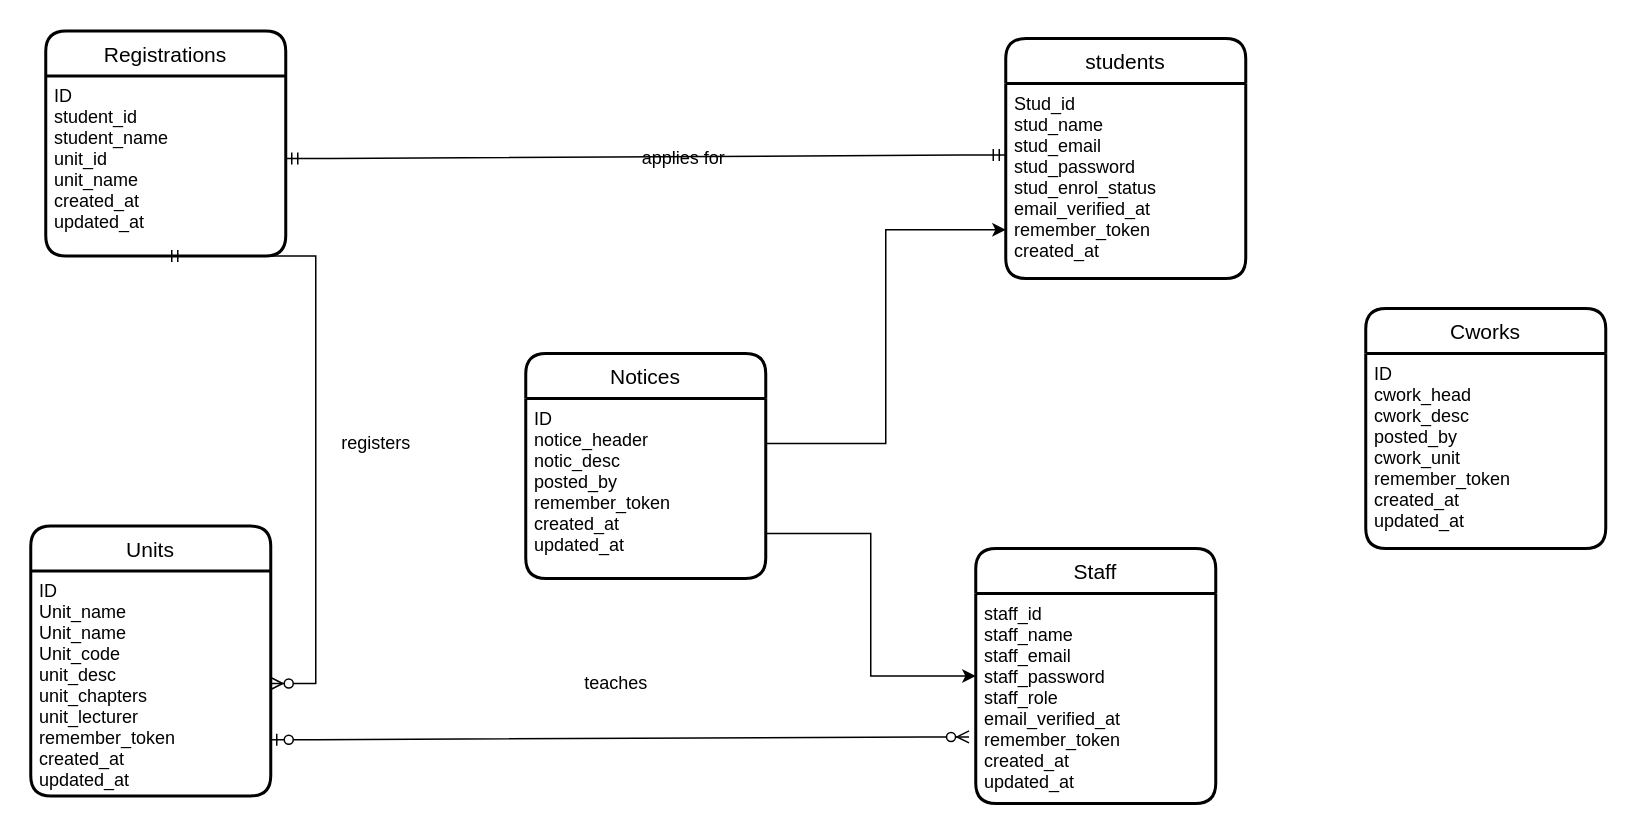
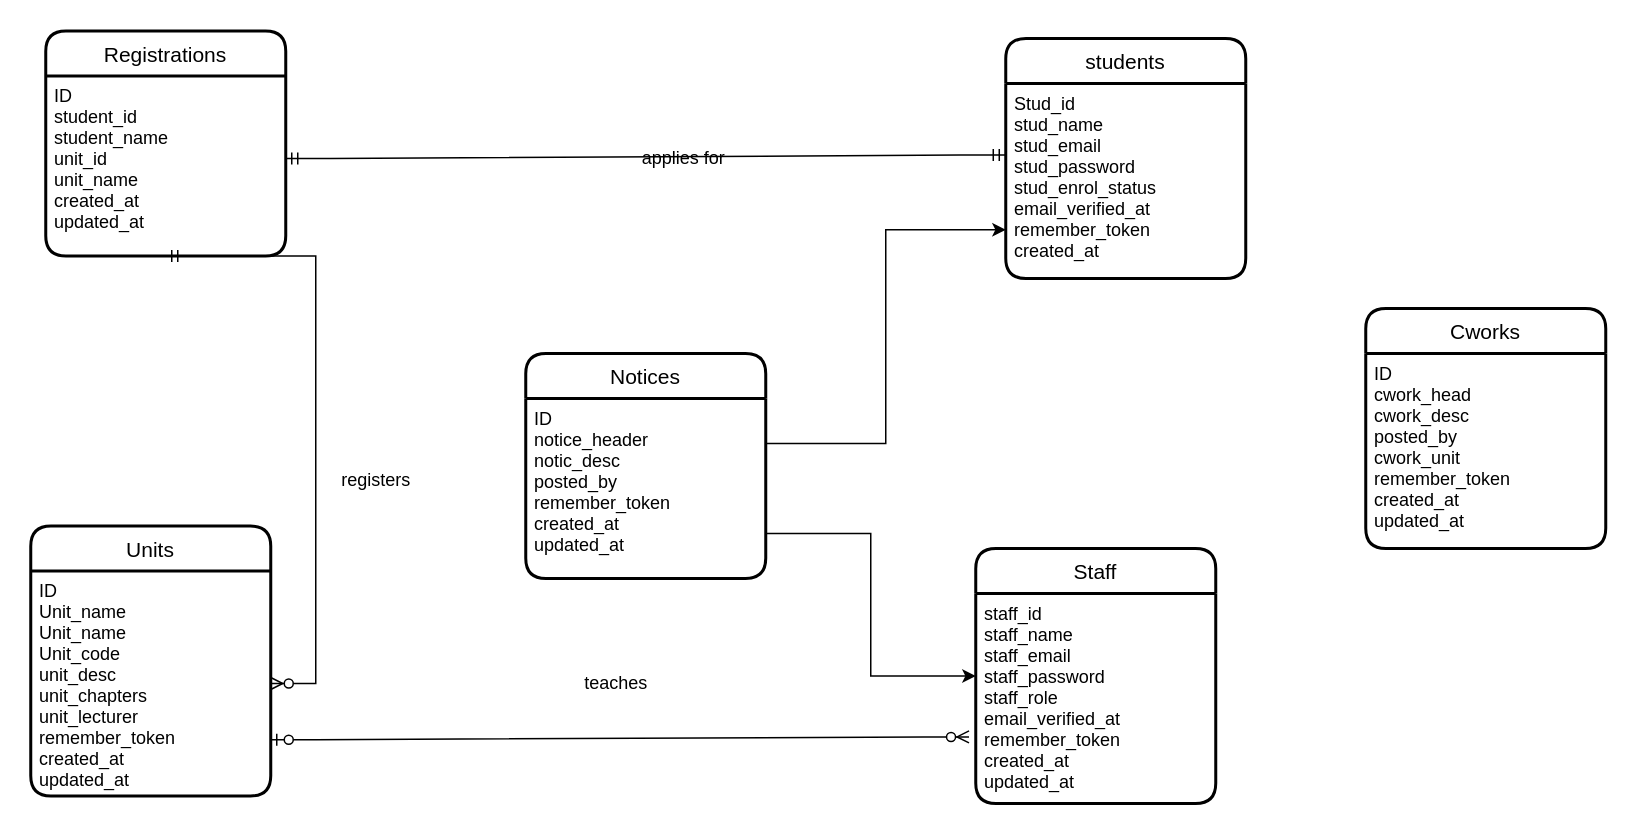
(376, 443) -> (376, 481)
